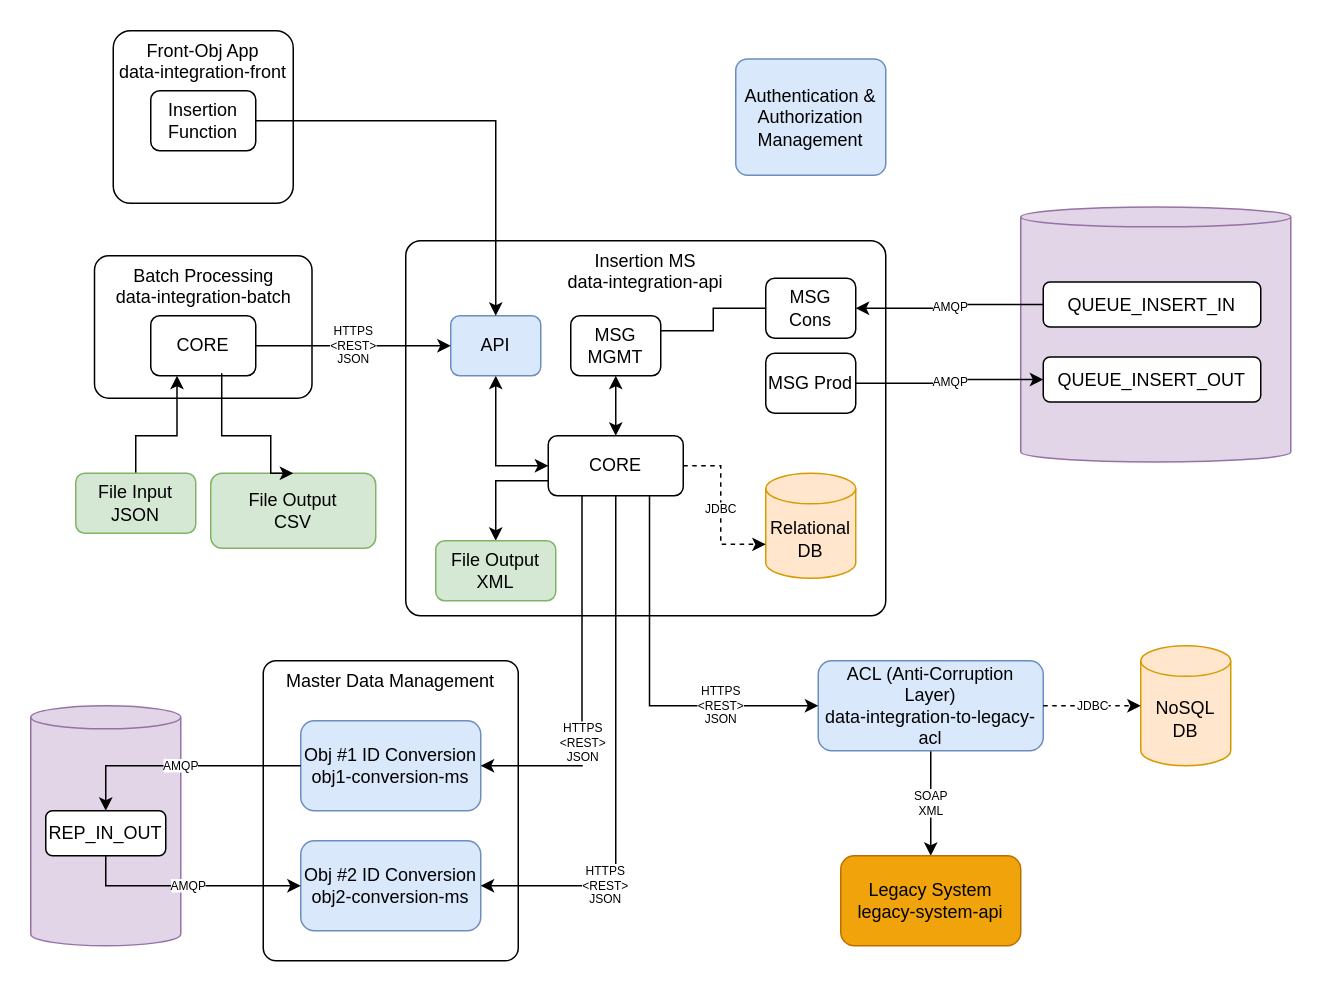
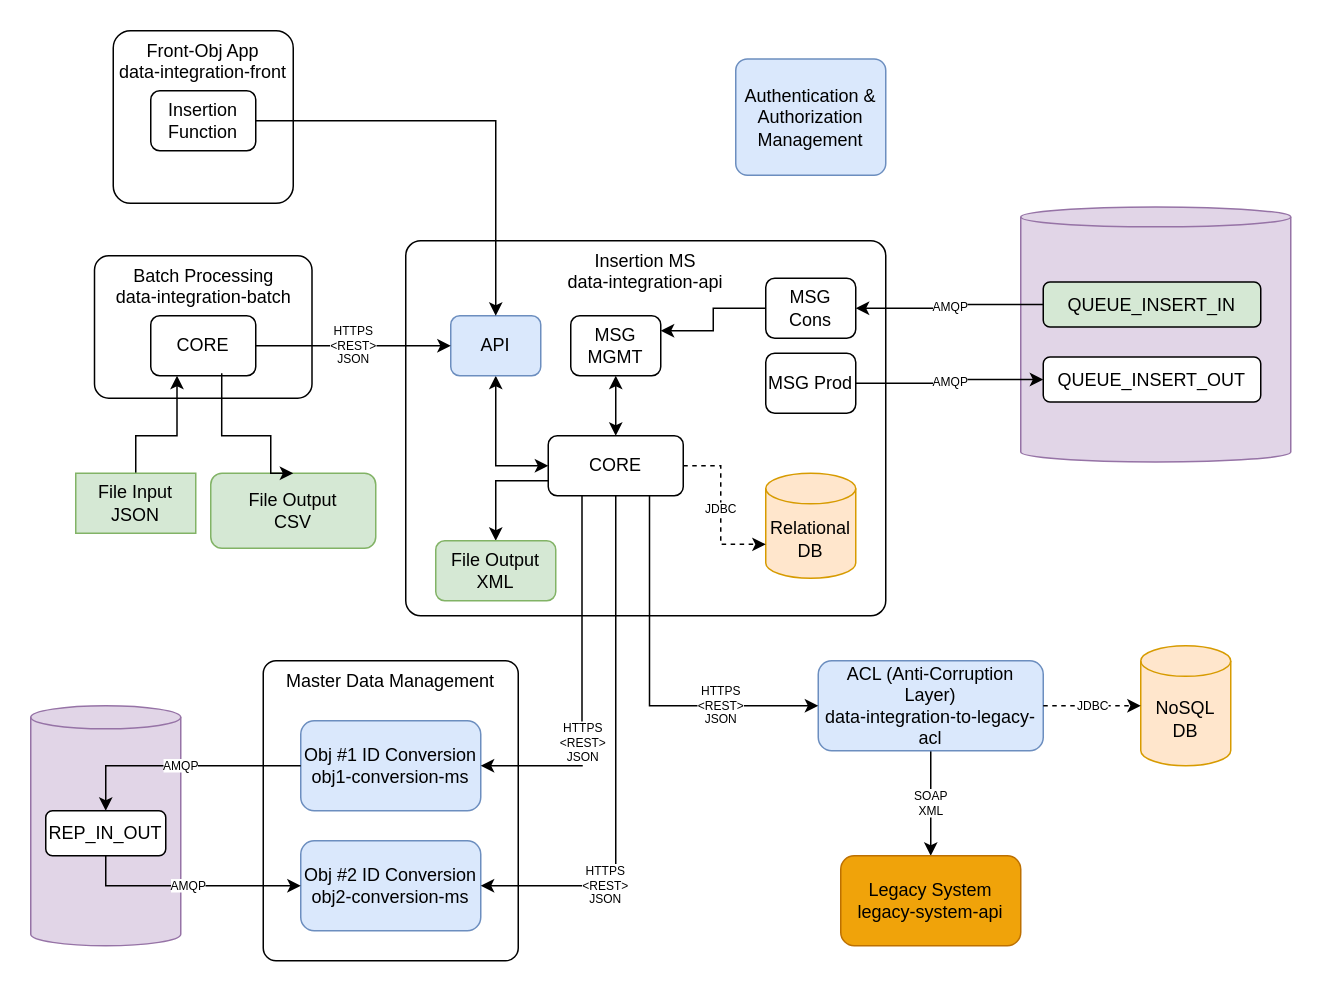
(1152, 305) -> (1152, 305)
(667, 331) -> (672, 331)
(136, 503) -> (136, 503)
